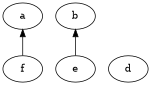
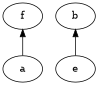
(23, 46) -> (23, 46)
(128, 69) -> none
